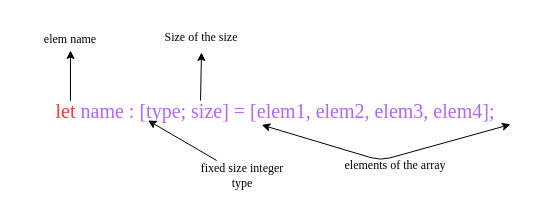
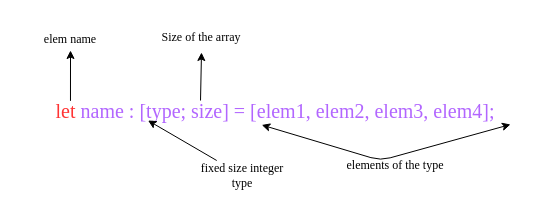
(202, 38) -> (202, 38)
(396, 166) -> (396, 166)
